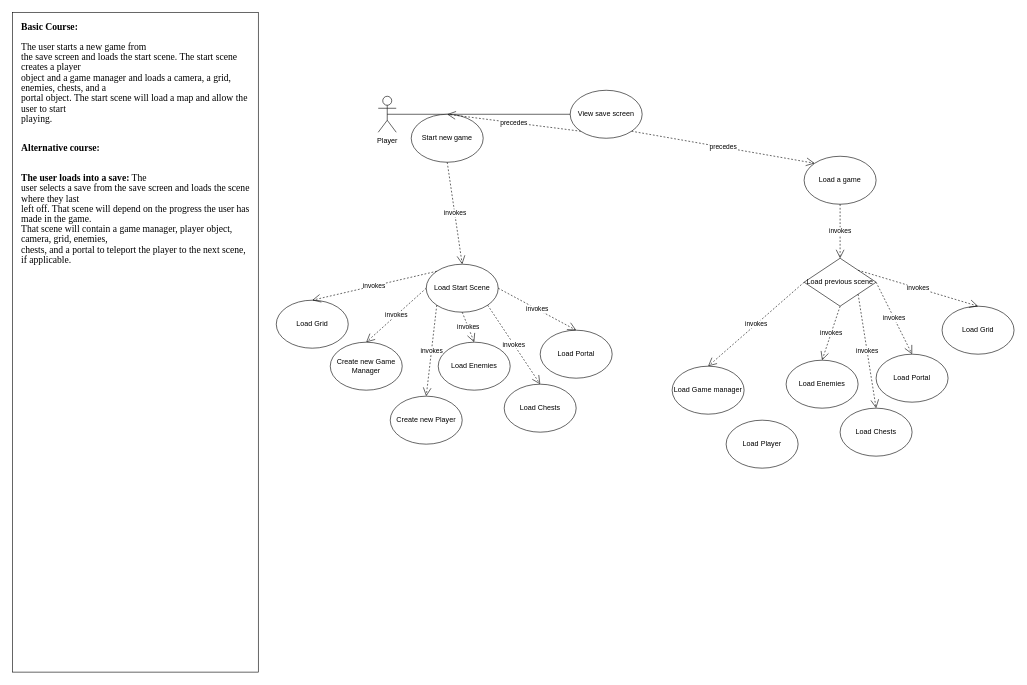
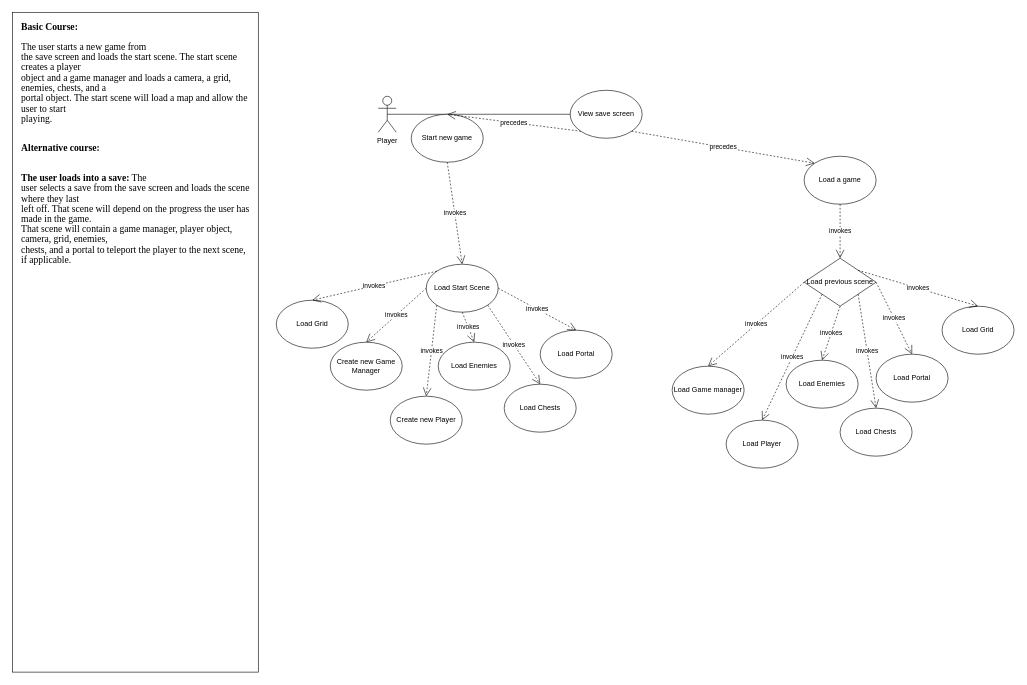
none -> (793, 357)
